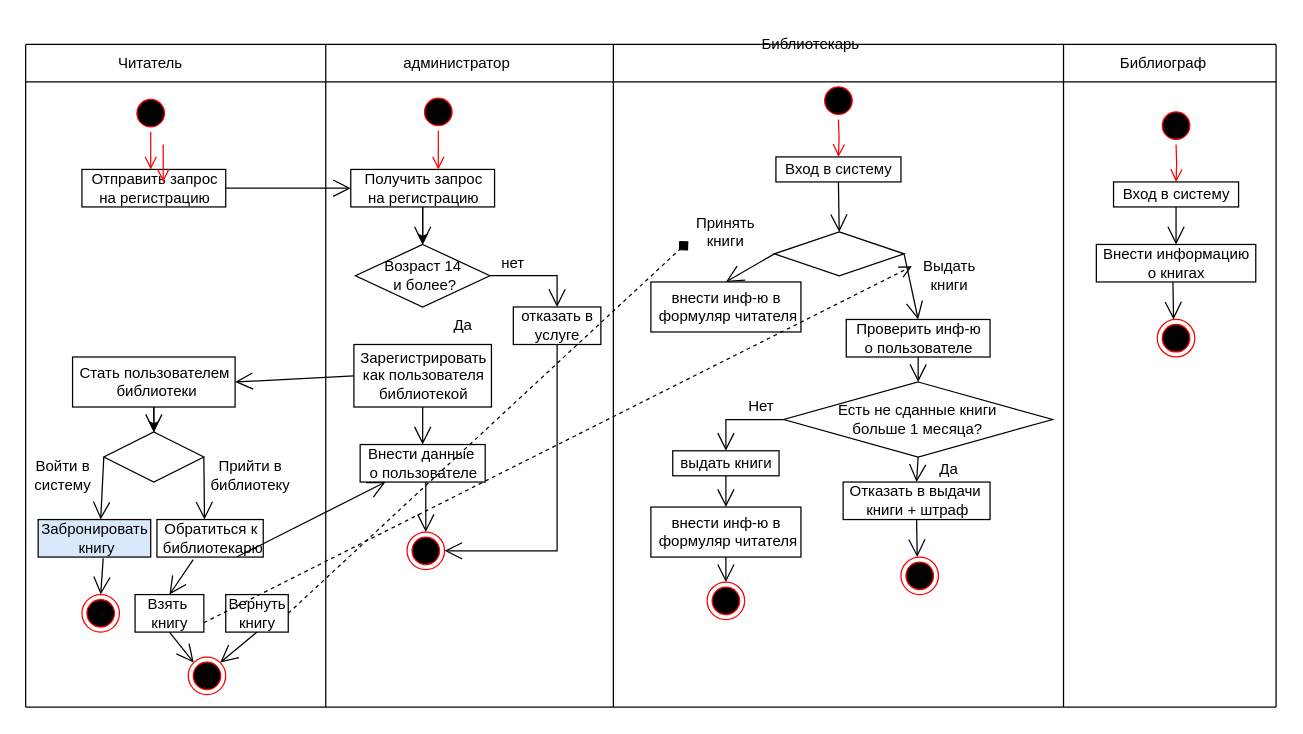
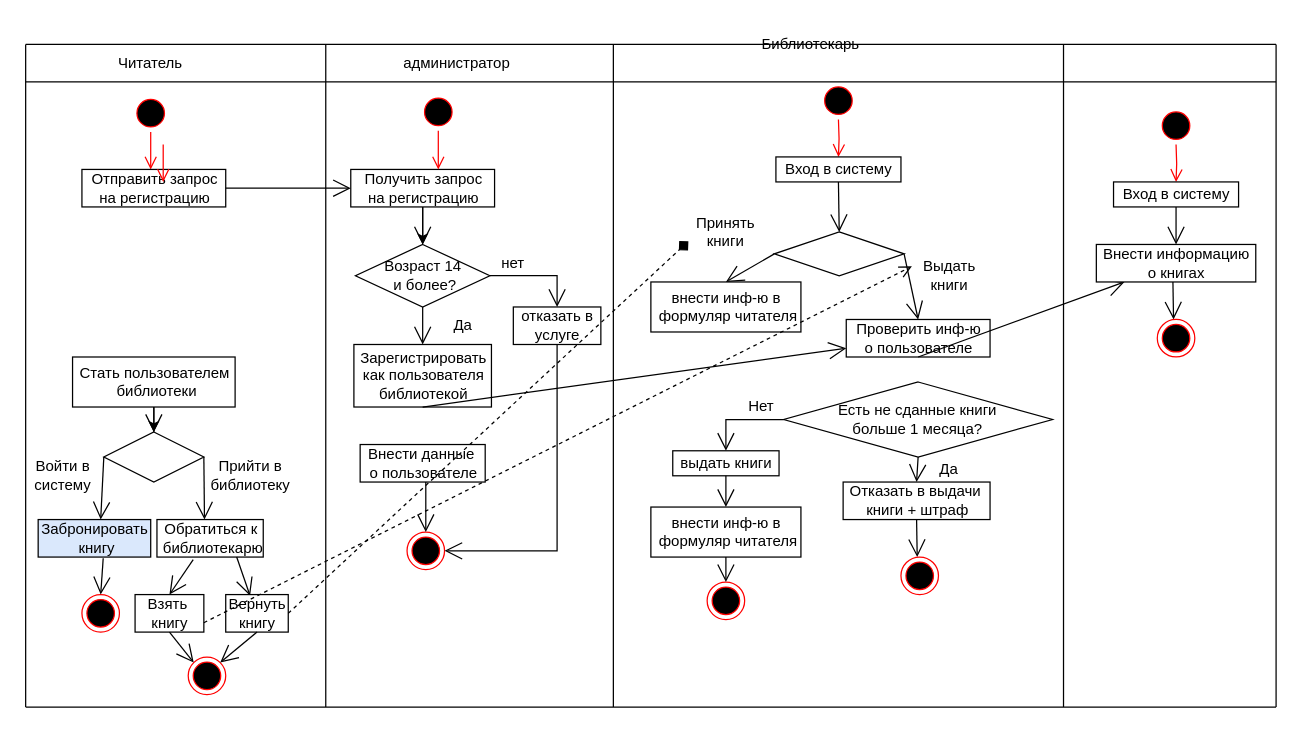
(1163, 63) -> none
none -> (423, 324)
(918, 368) -> (1020, 320)
(296, 379) -> none
(423, 424) -> (564, 387)
(309, 520) -> (243, 575)
